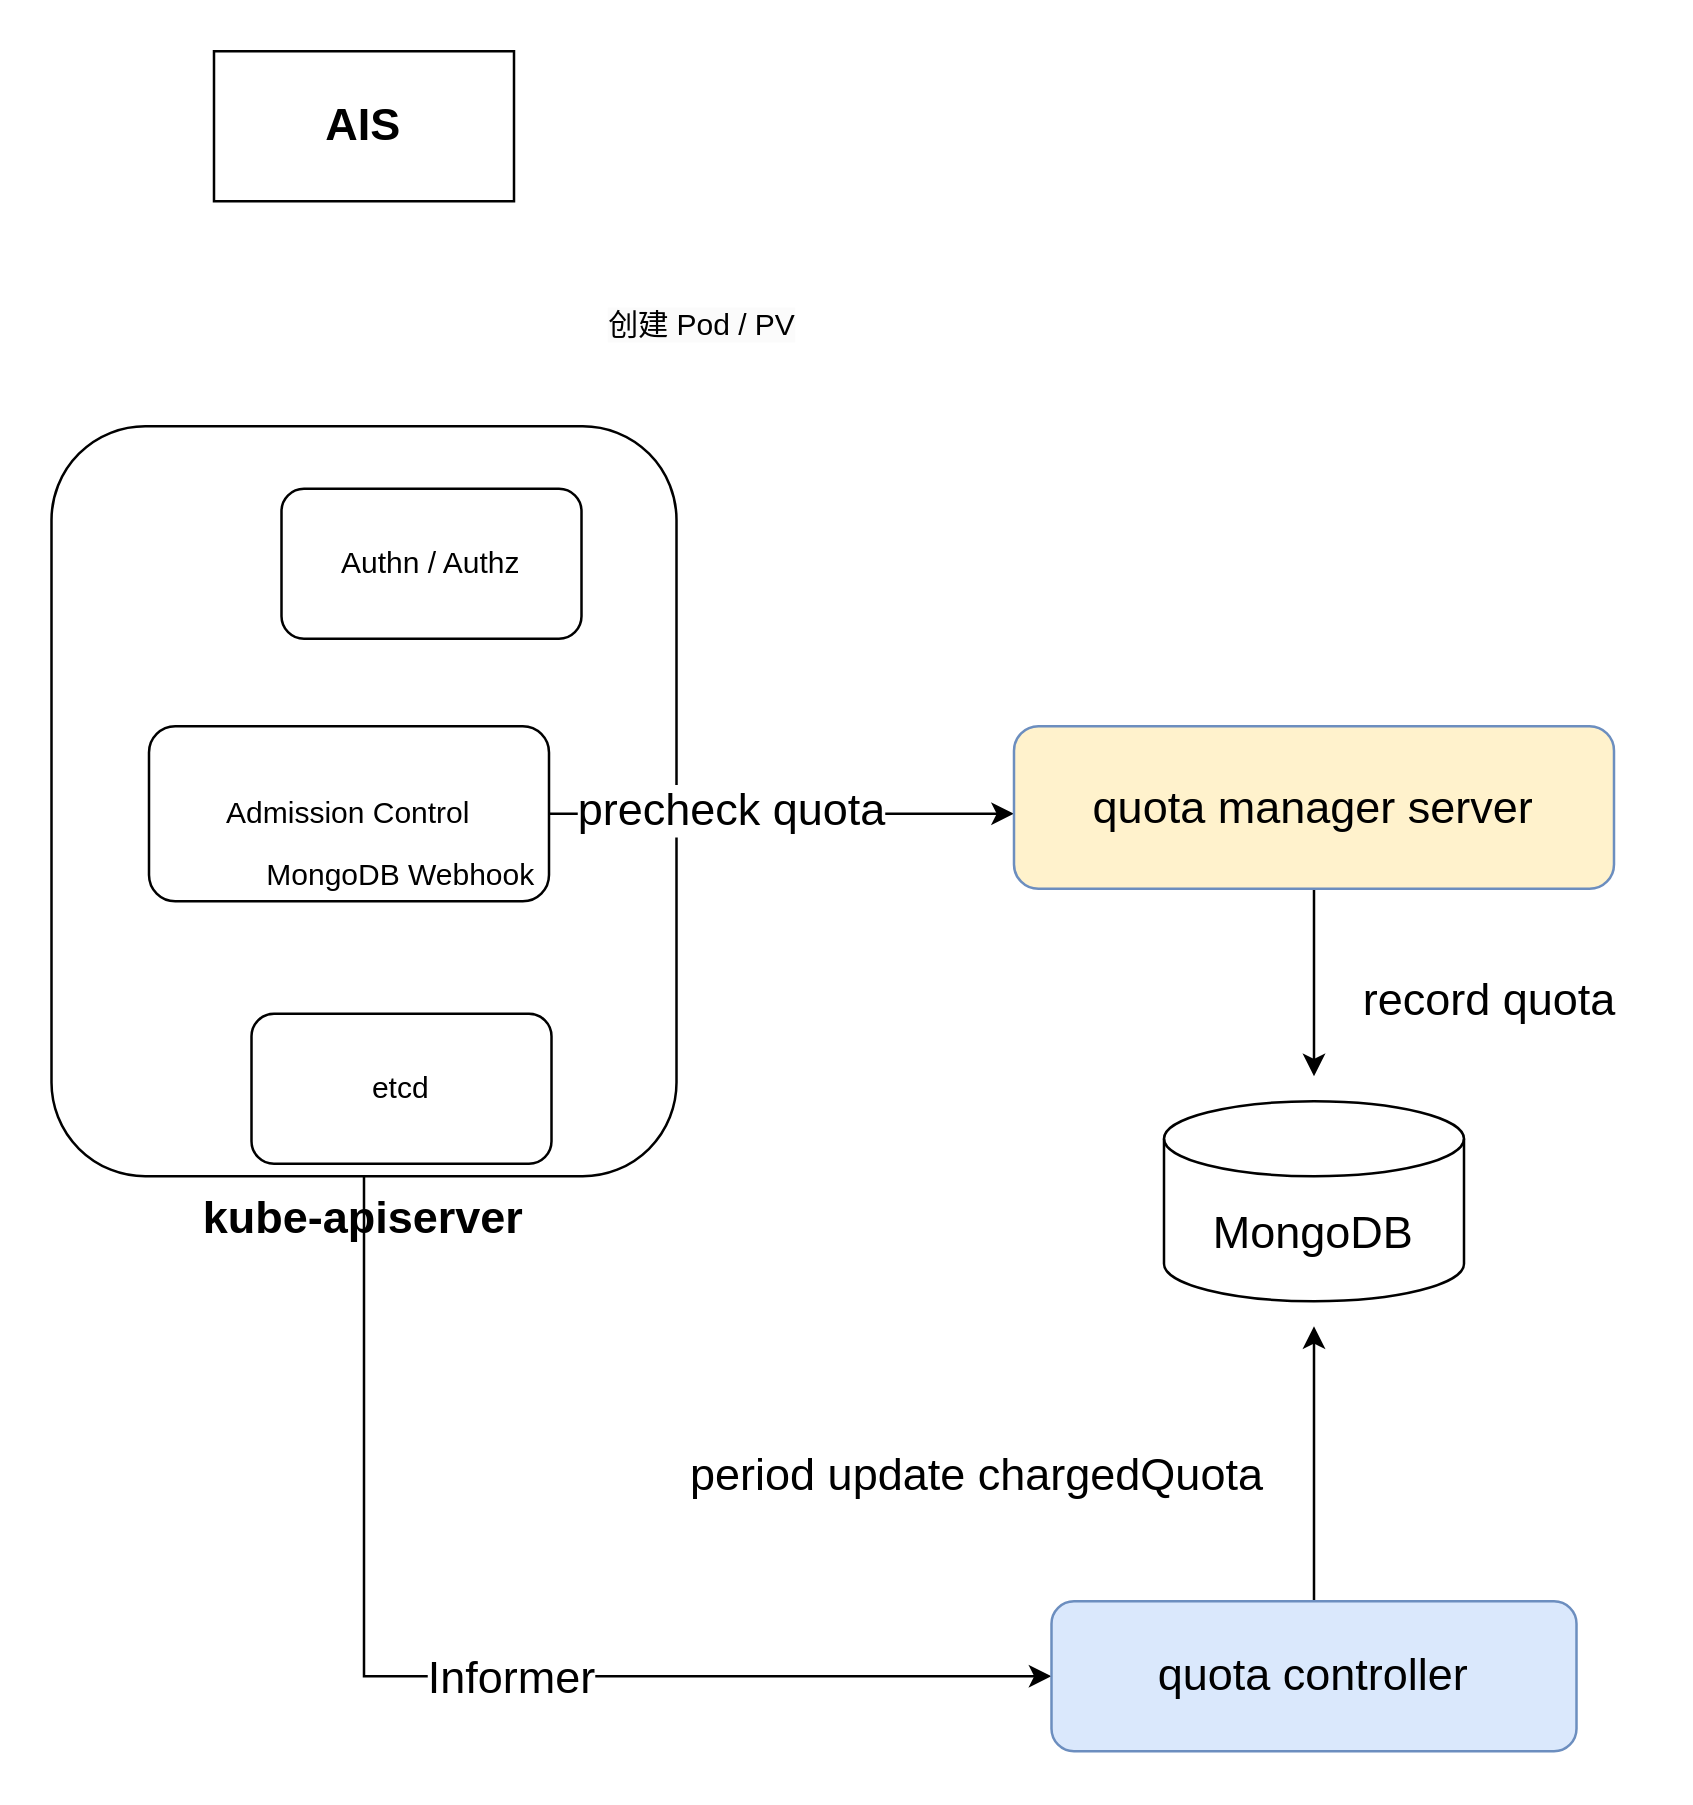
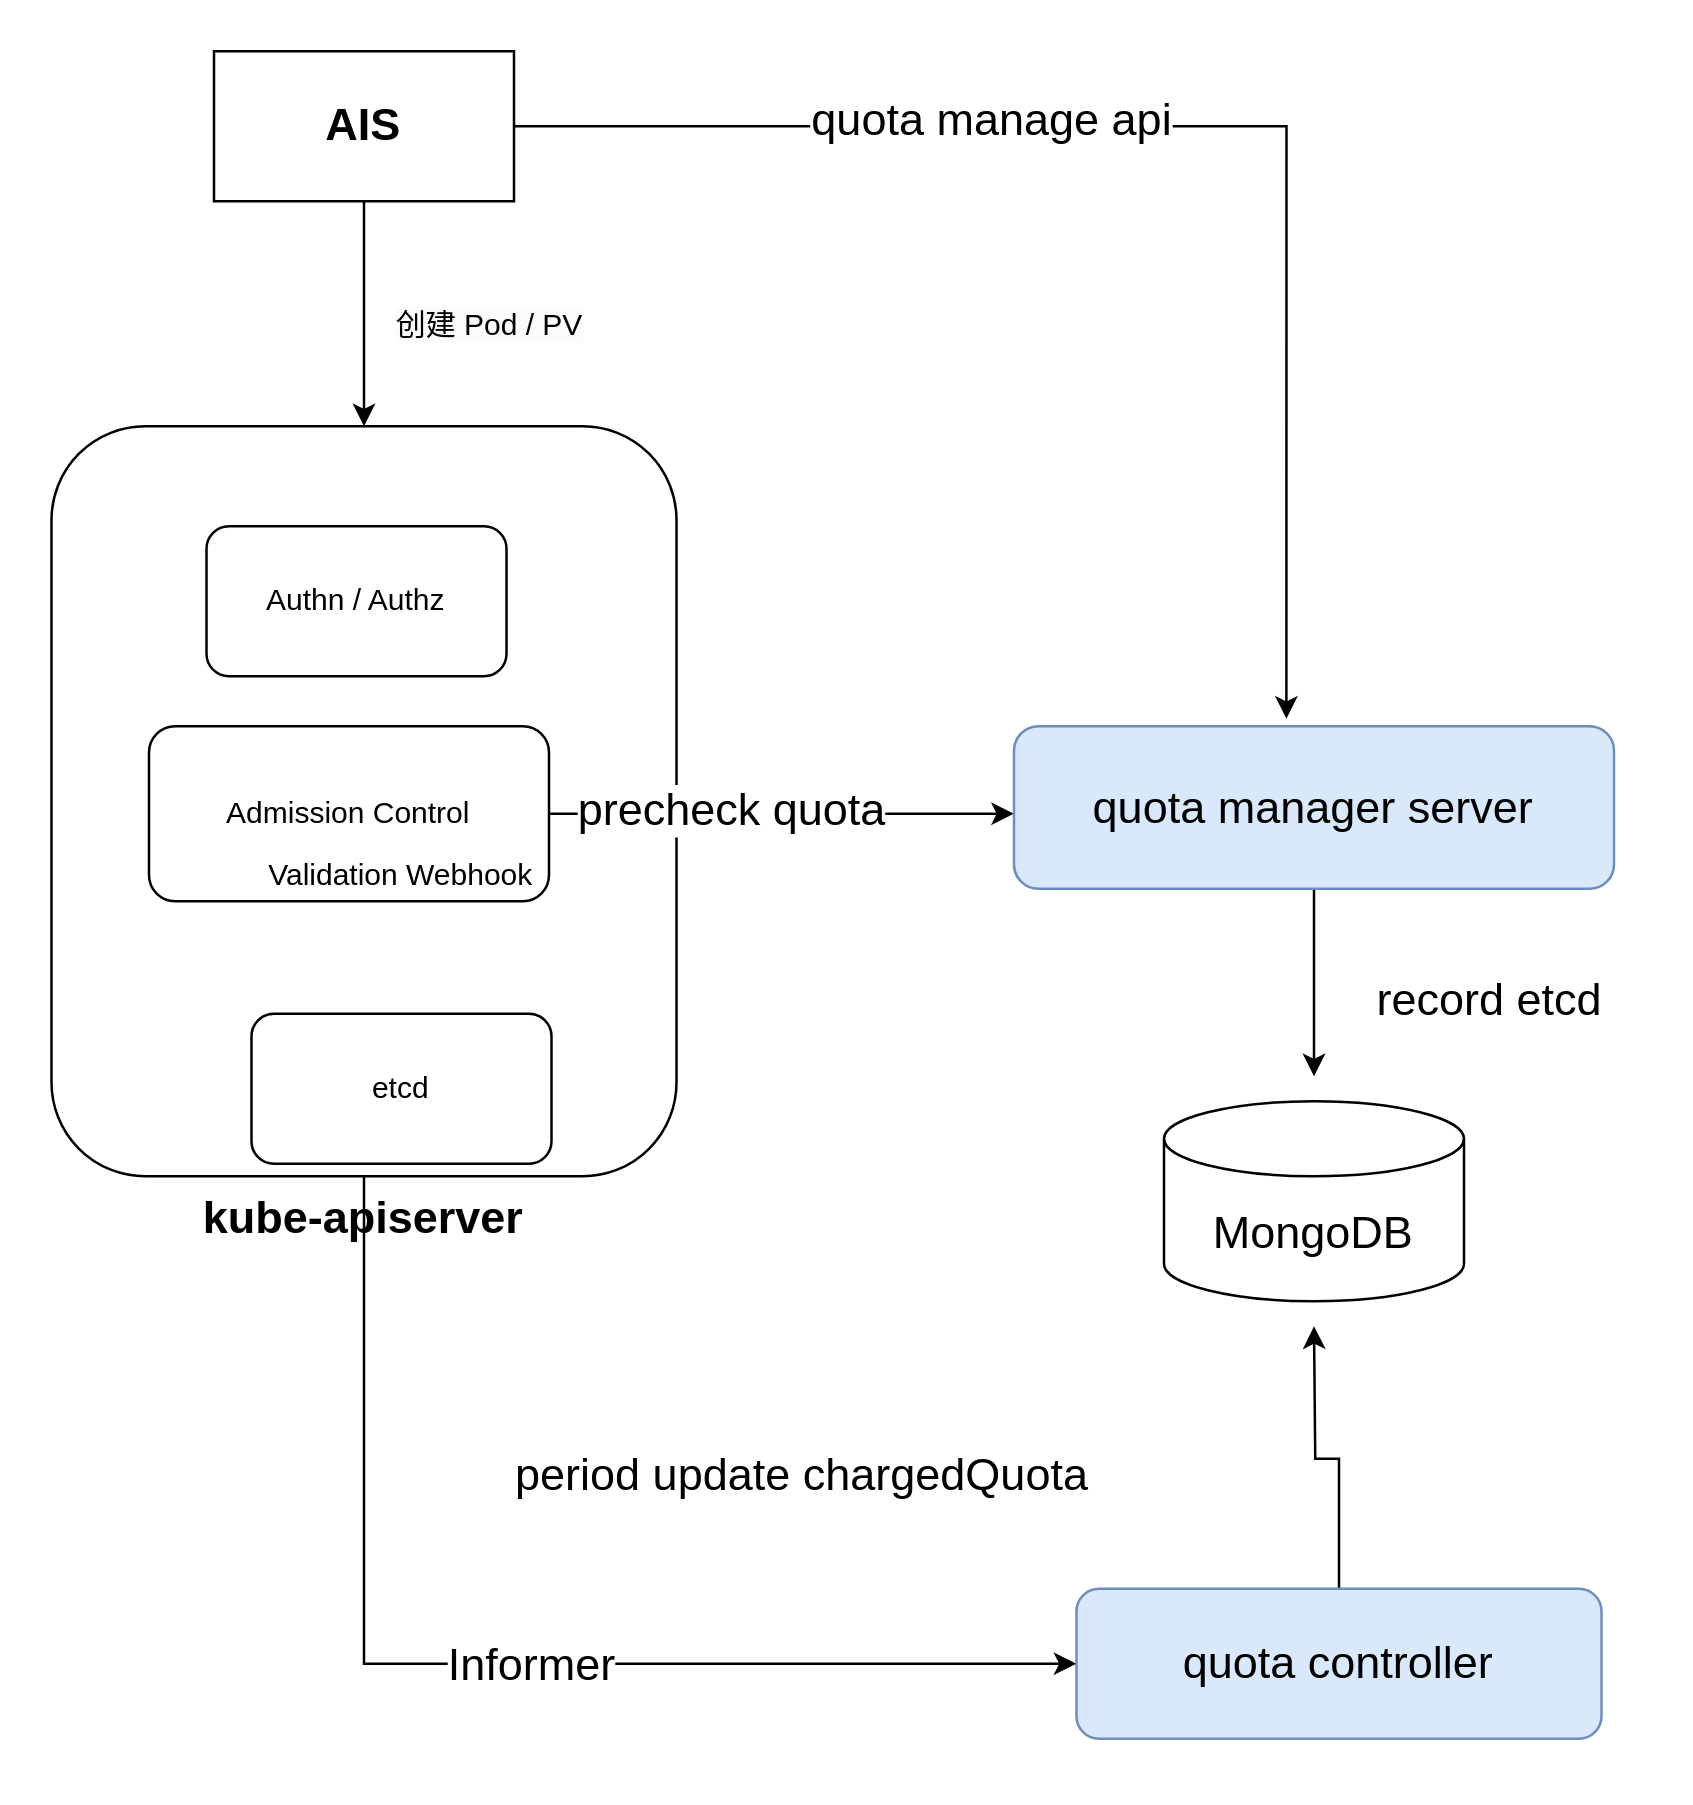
none -> (364, 305)
(701, 326) -> (489, 326)
none -> (1286, 347)
(431, 564) -> (356, 601)
(1314, 808) -> (1314, 808)
(401, 876) -> (401, 876)
(1490, 1001) -> (1490, 1001)
(976, 1476) -> (801, 1476)
(1314, 1676) -> (1339, 1664)
